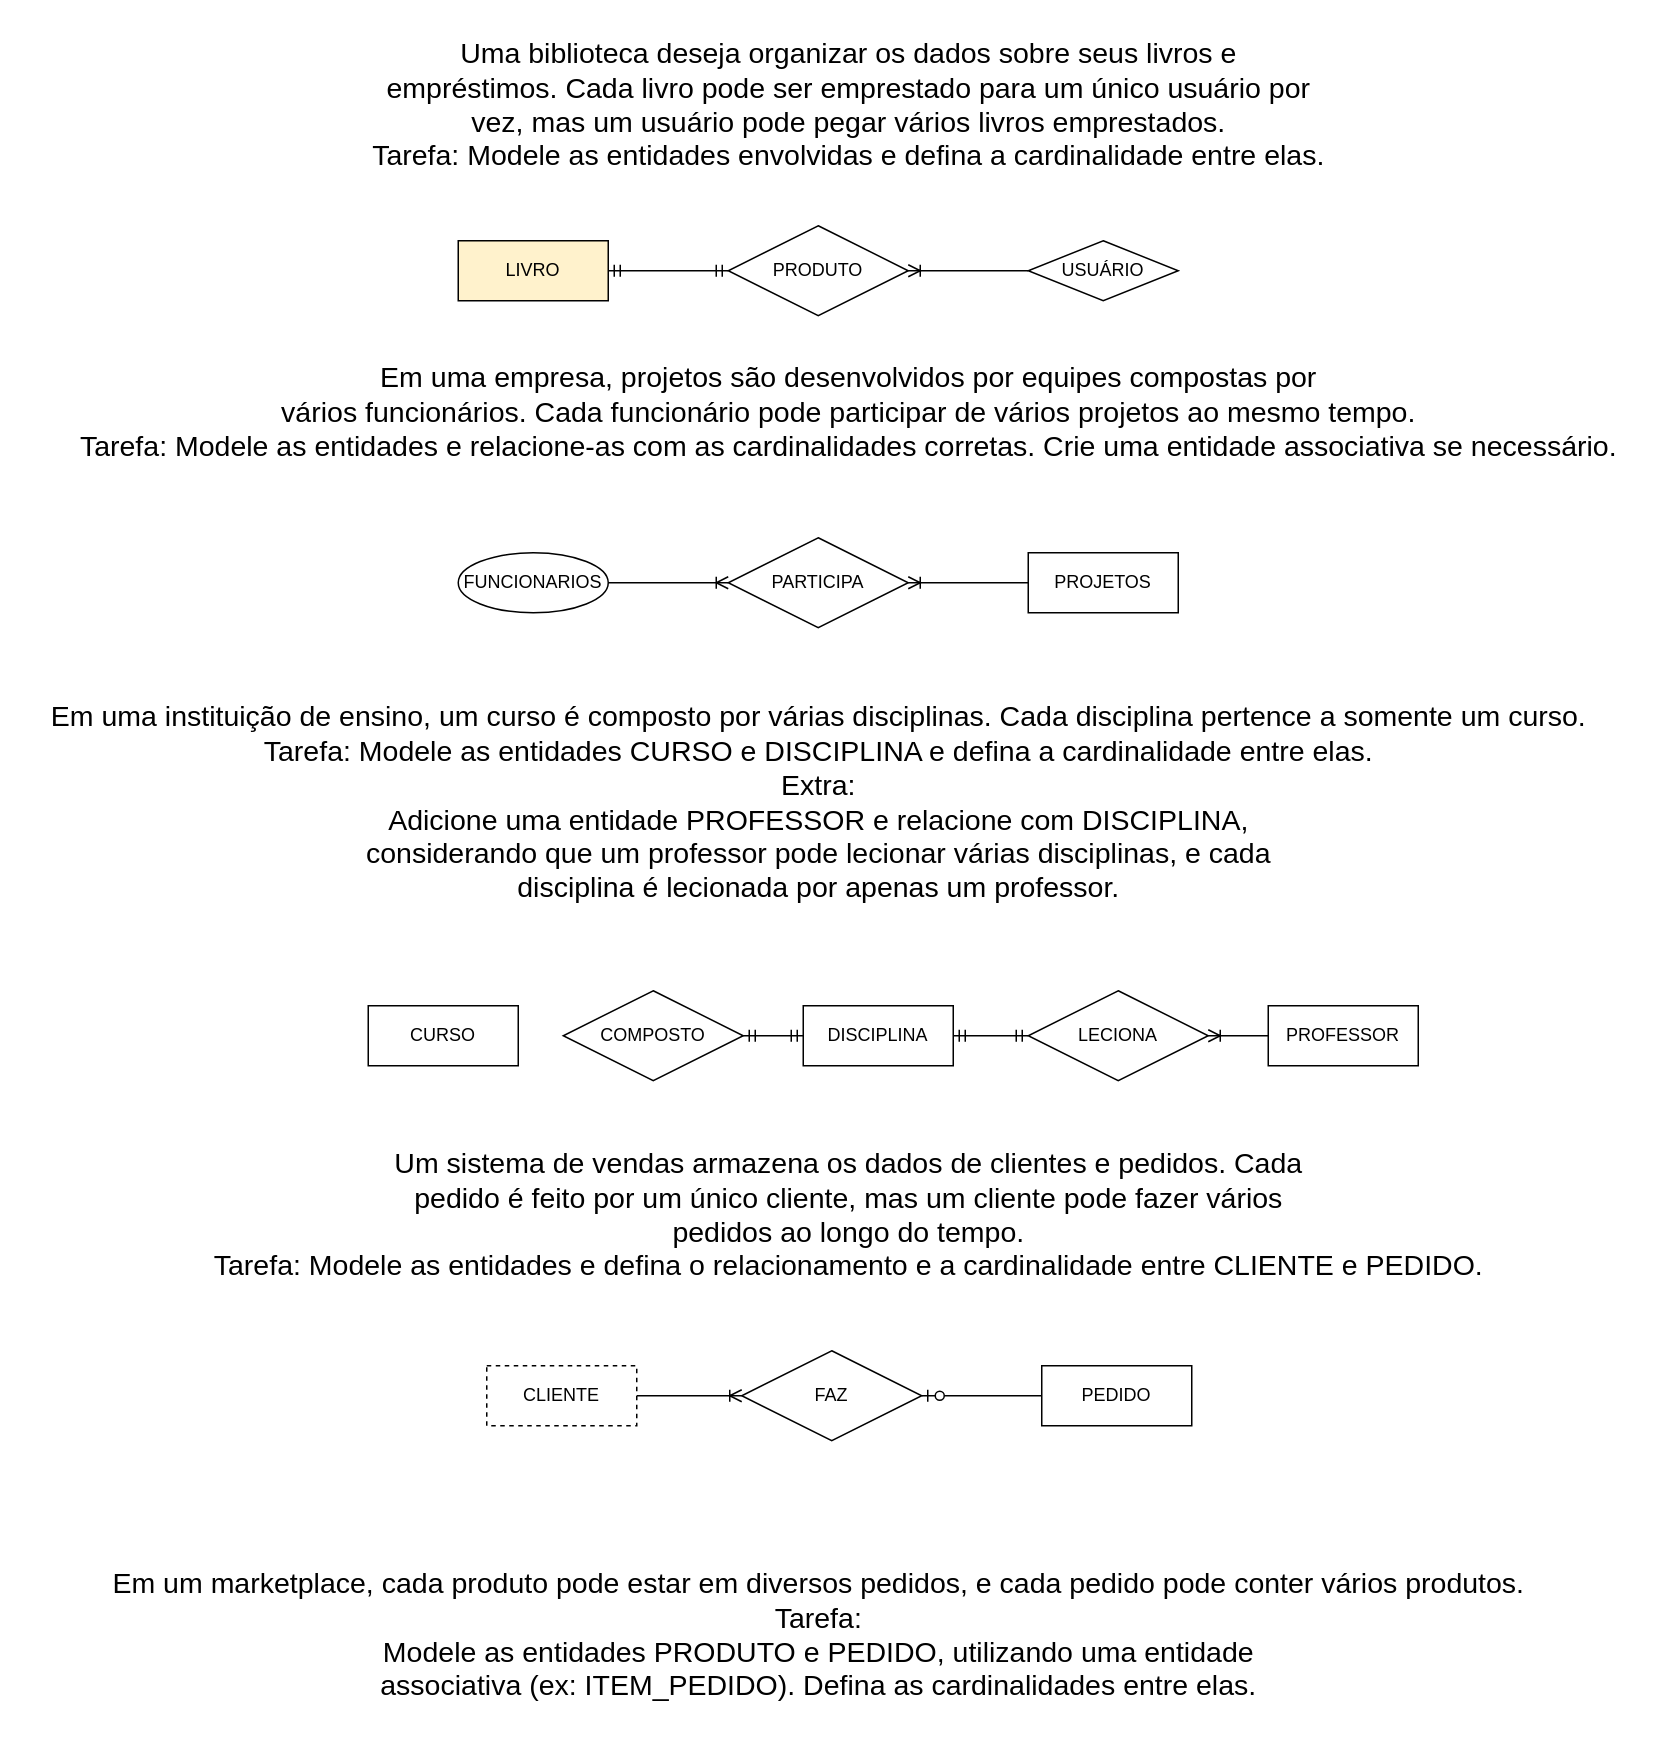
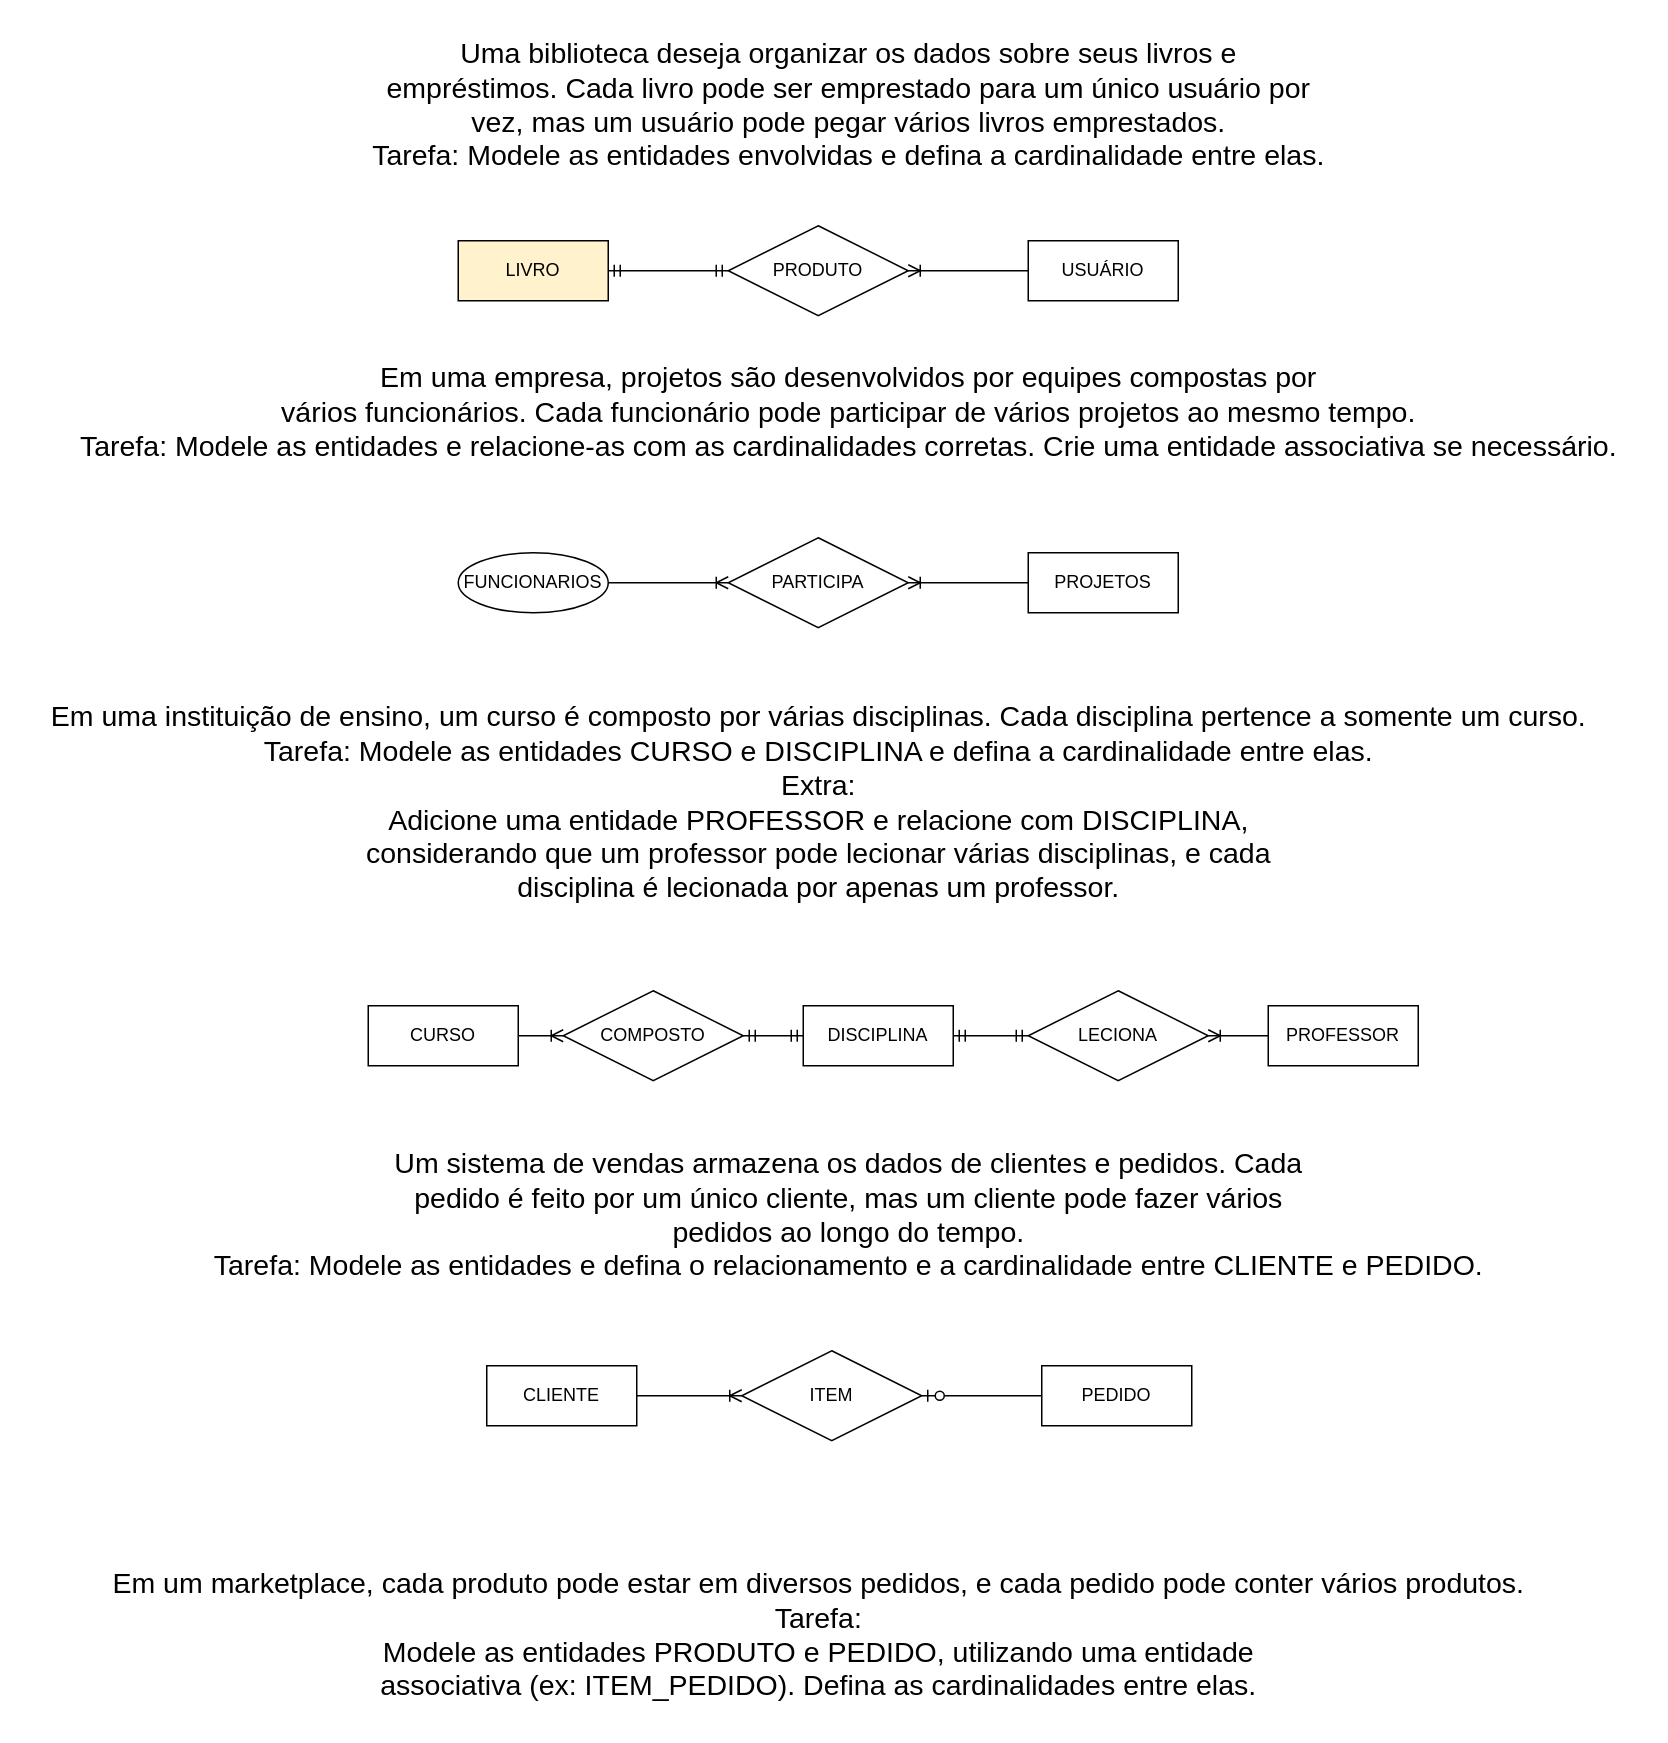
(1103, 271) -> (1103, 271)
none -> (541, 1036)
(562, 1396) -> (562, 1396)
(832, 1396) -> (832, 1396)
